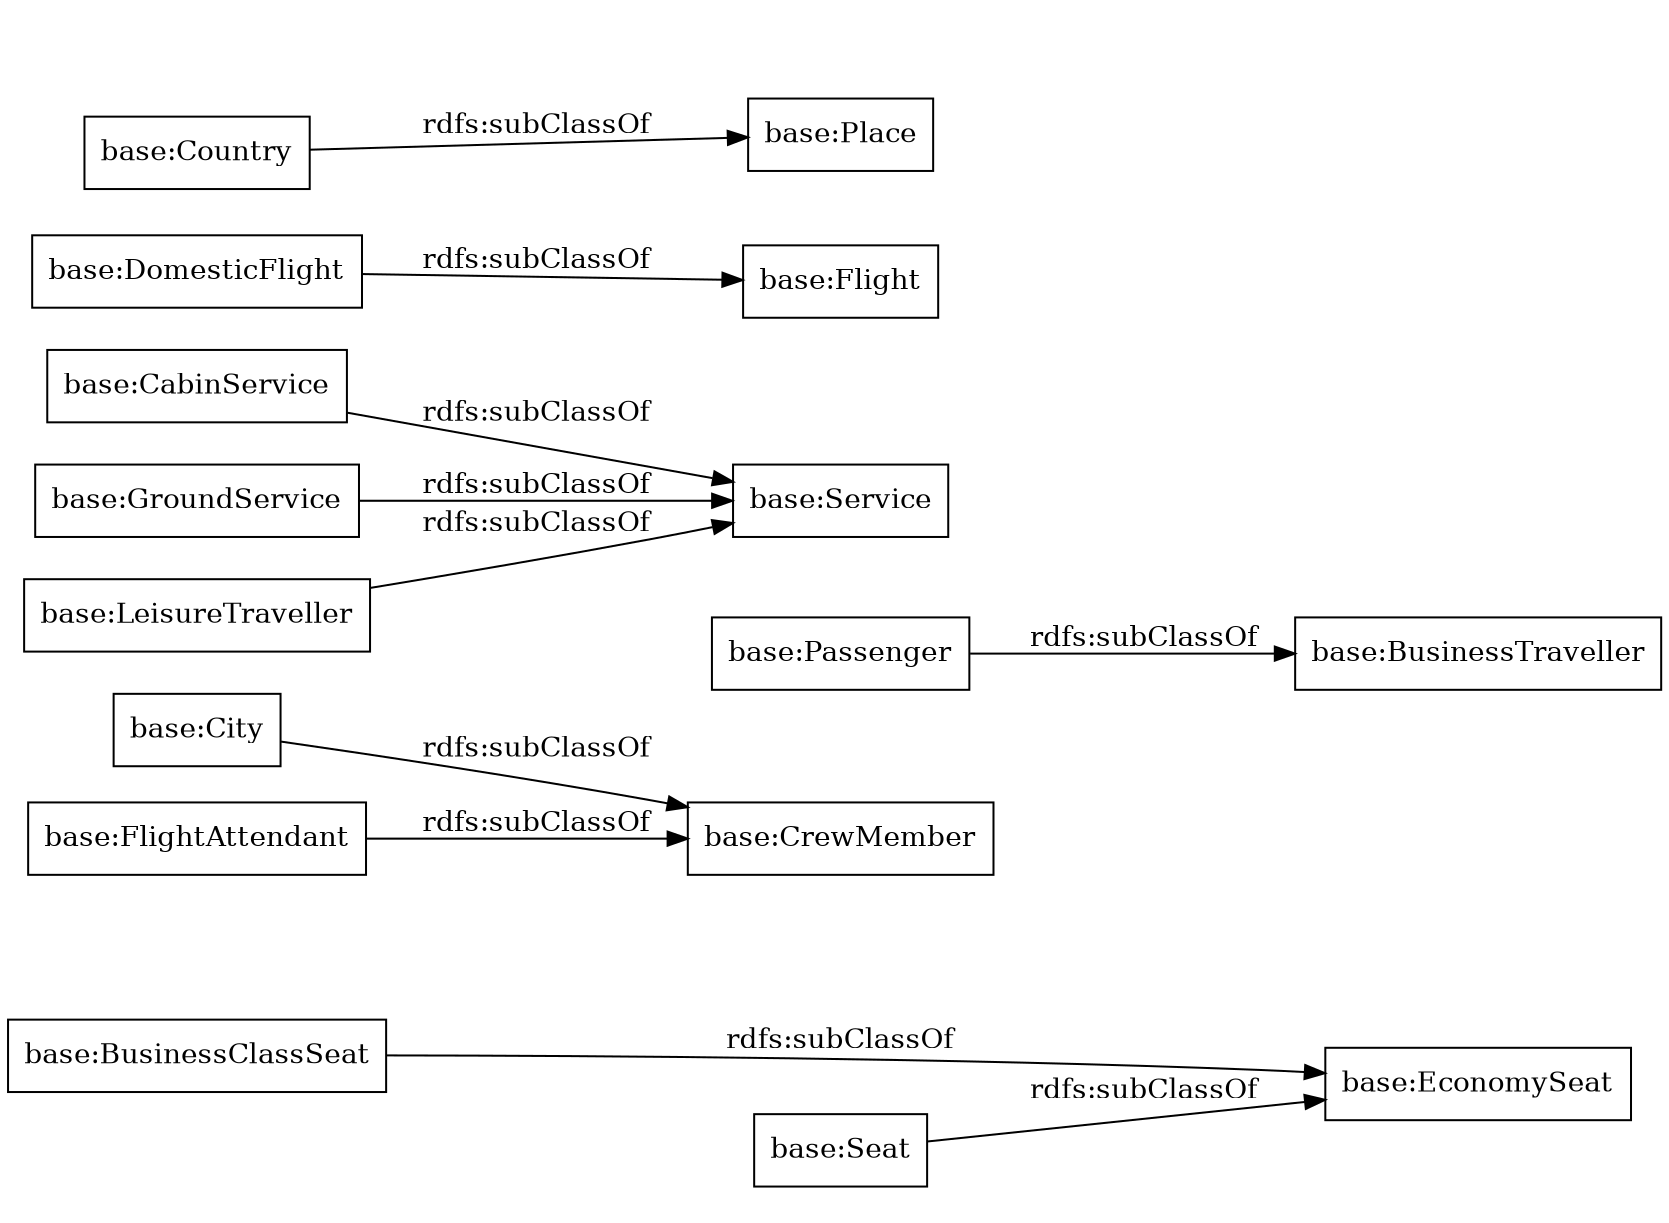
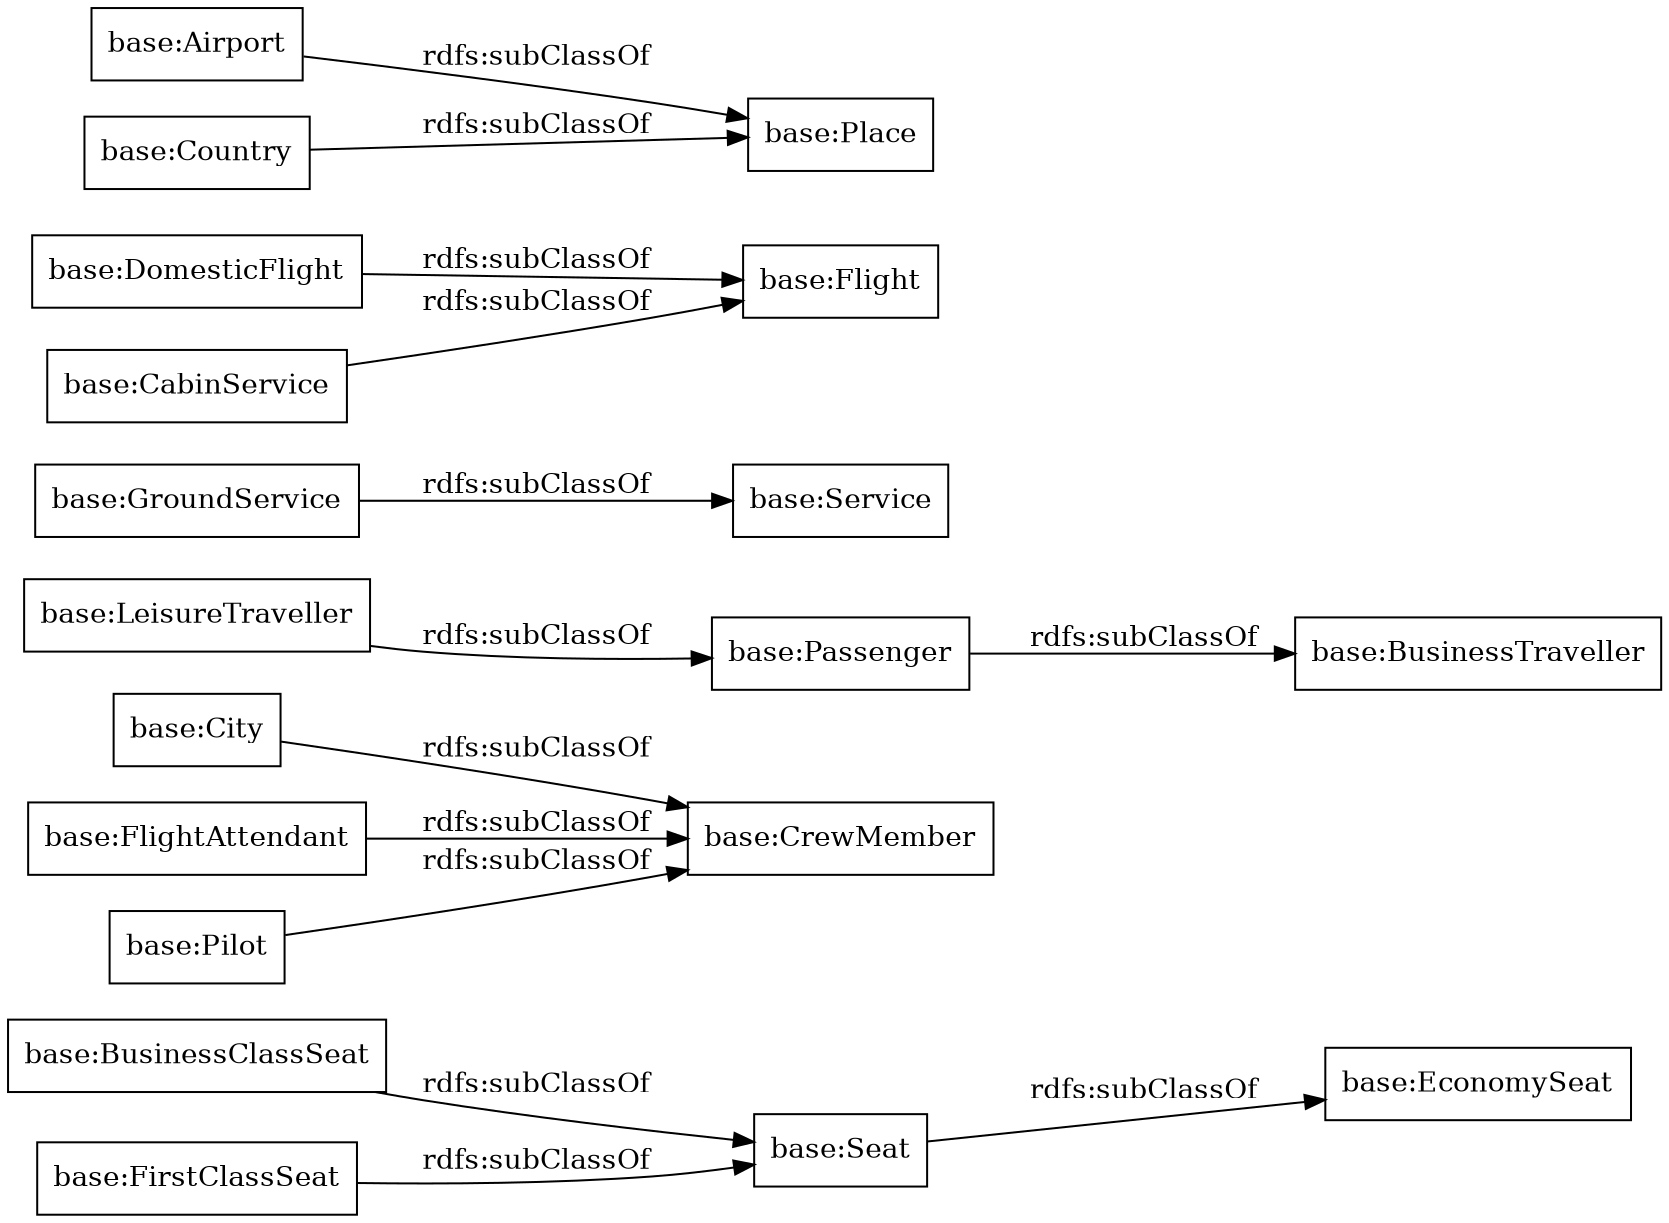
none -> (197, 44)
(530, 445) -> (535, 337)
(542, 559) -> (531, 657)
none -> (197, 947)
(846, 1059) -> (554, 1119)
none -> (197, 1179)
